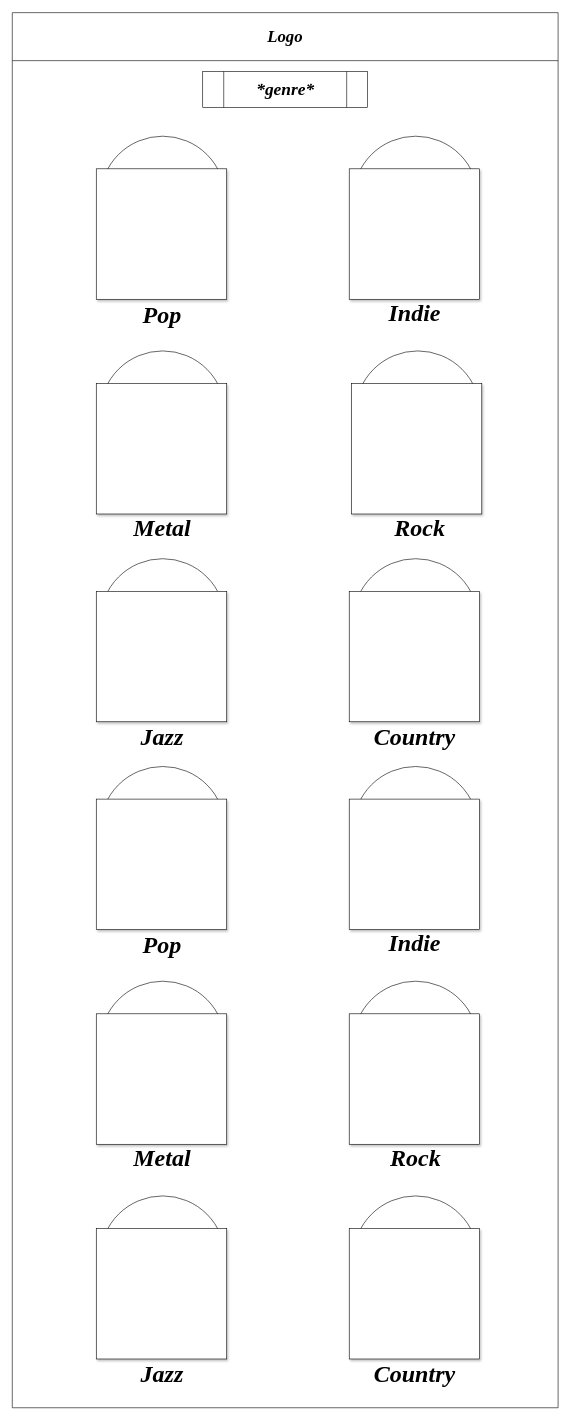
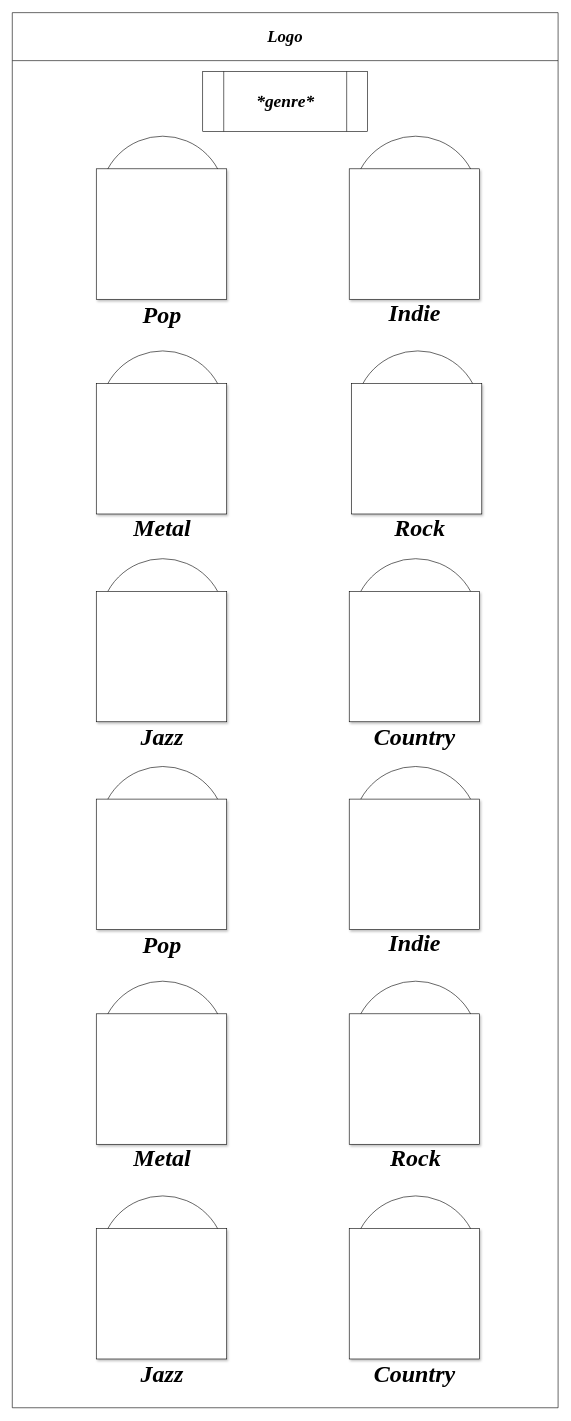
(285, 89) -> (285, 101)
